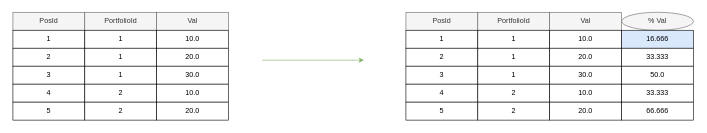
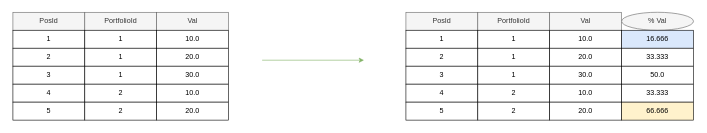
(658, 111) -> (658, 111)
